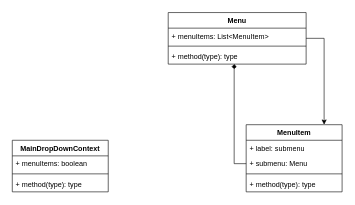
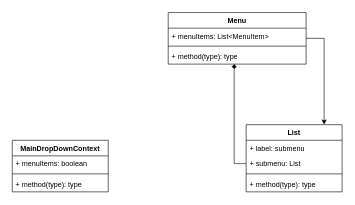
(294, 133) -> (294, 133)
(277, 164) -> (276, 164)
